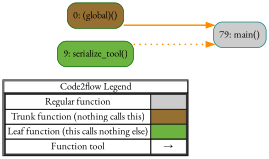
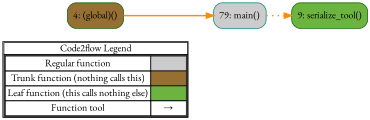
(95, 16) -> (95, 16)
(170, 44) -> (275, 16)
